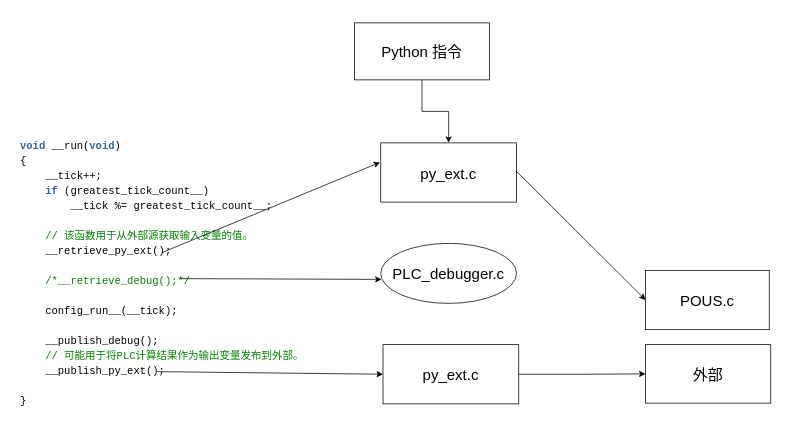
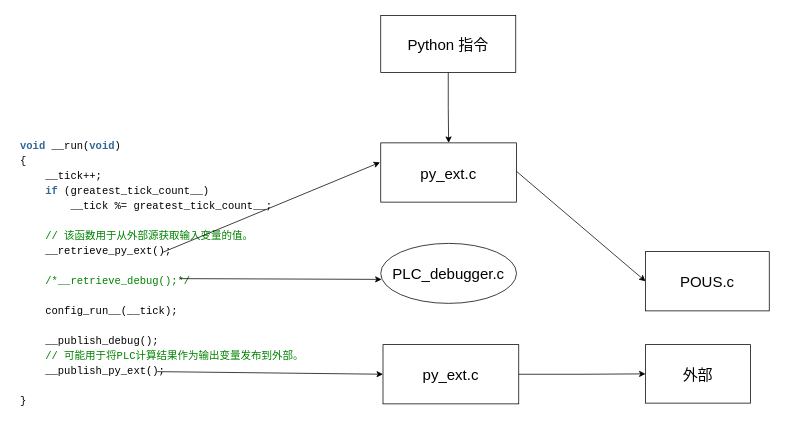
(422, 51) -> (448, 44)
(707, 300) -> (707, 281)
(708, 374) -> (698, 374)
